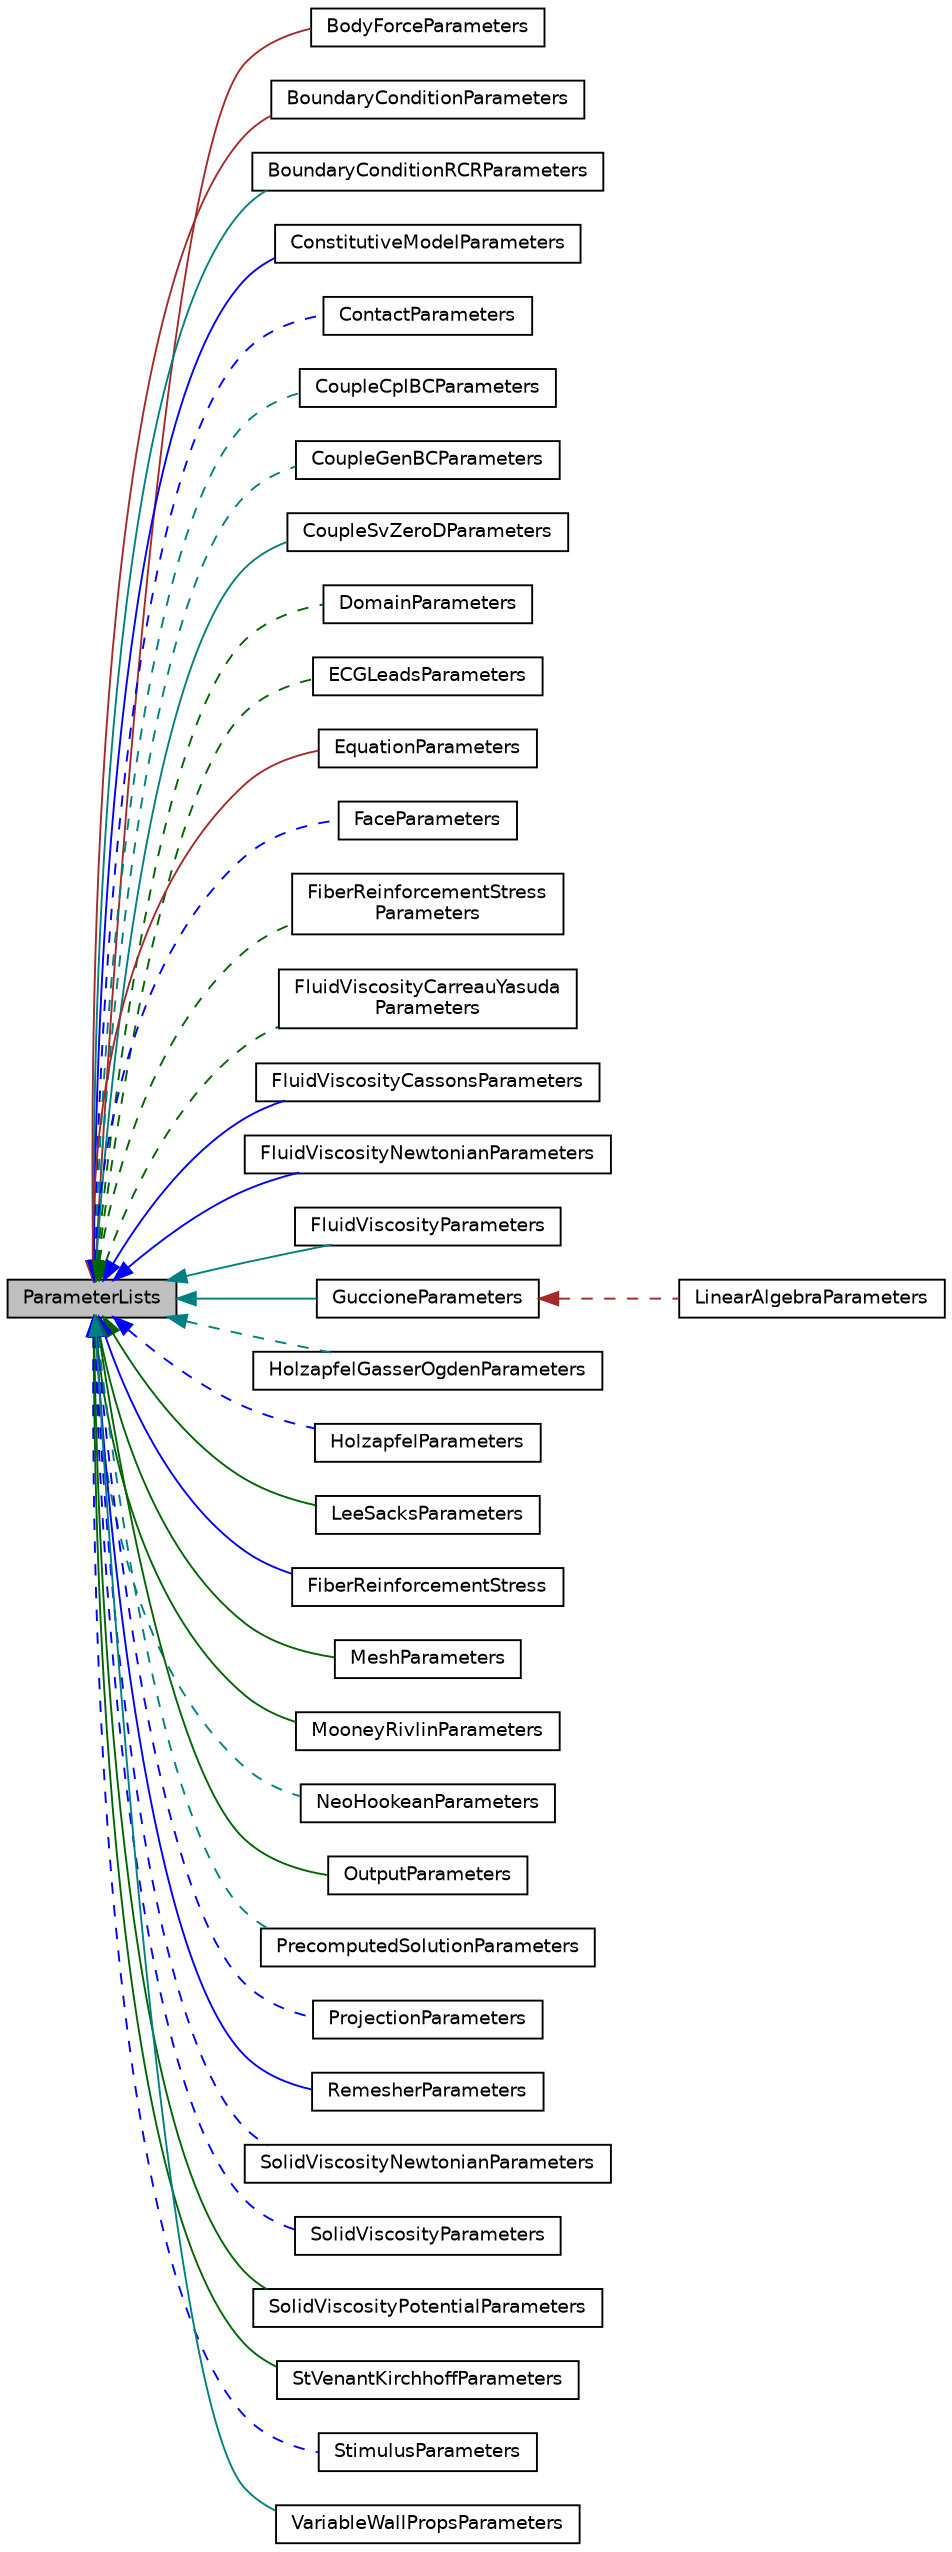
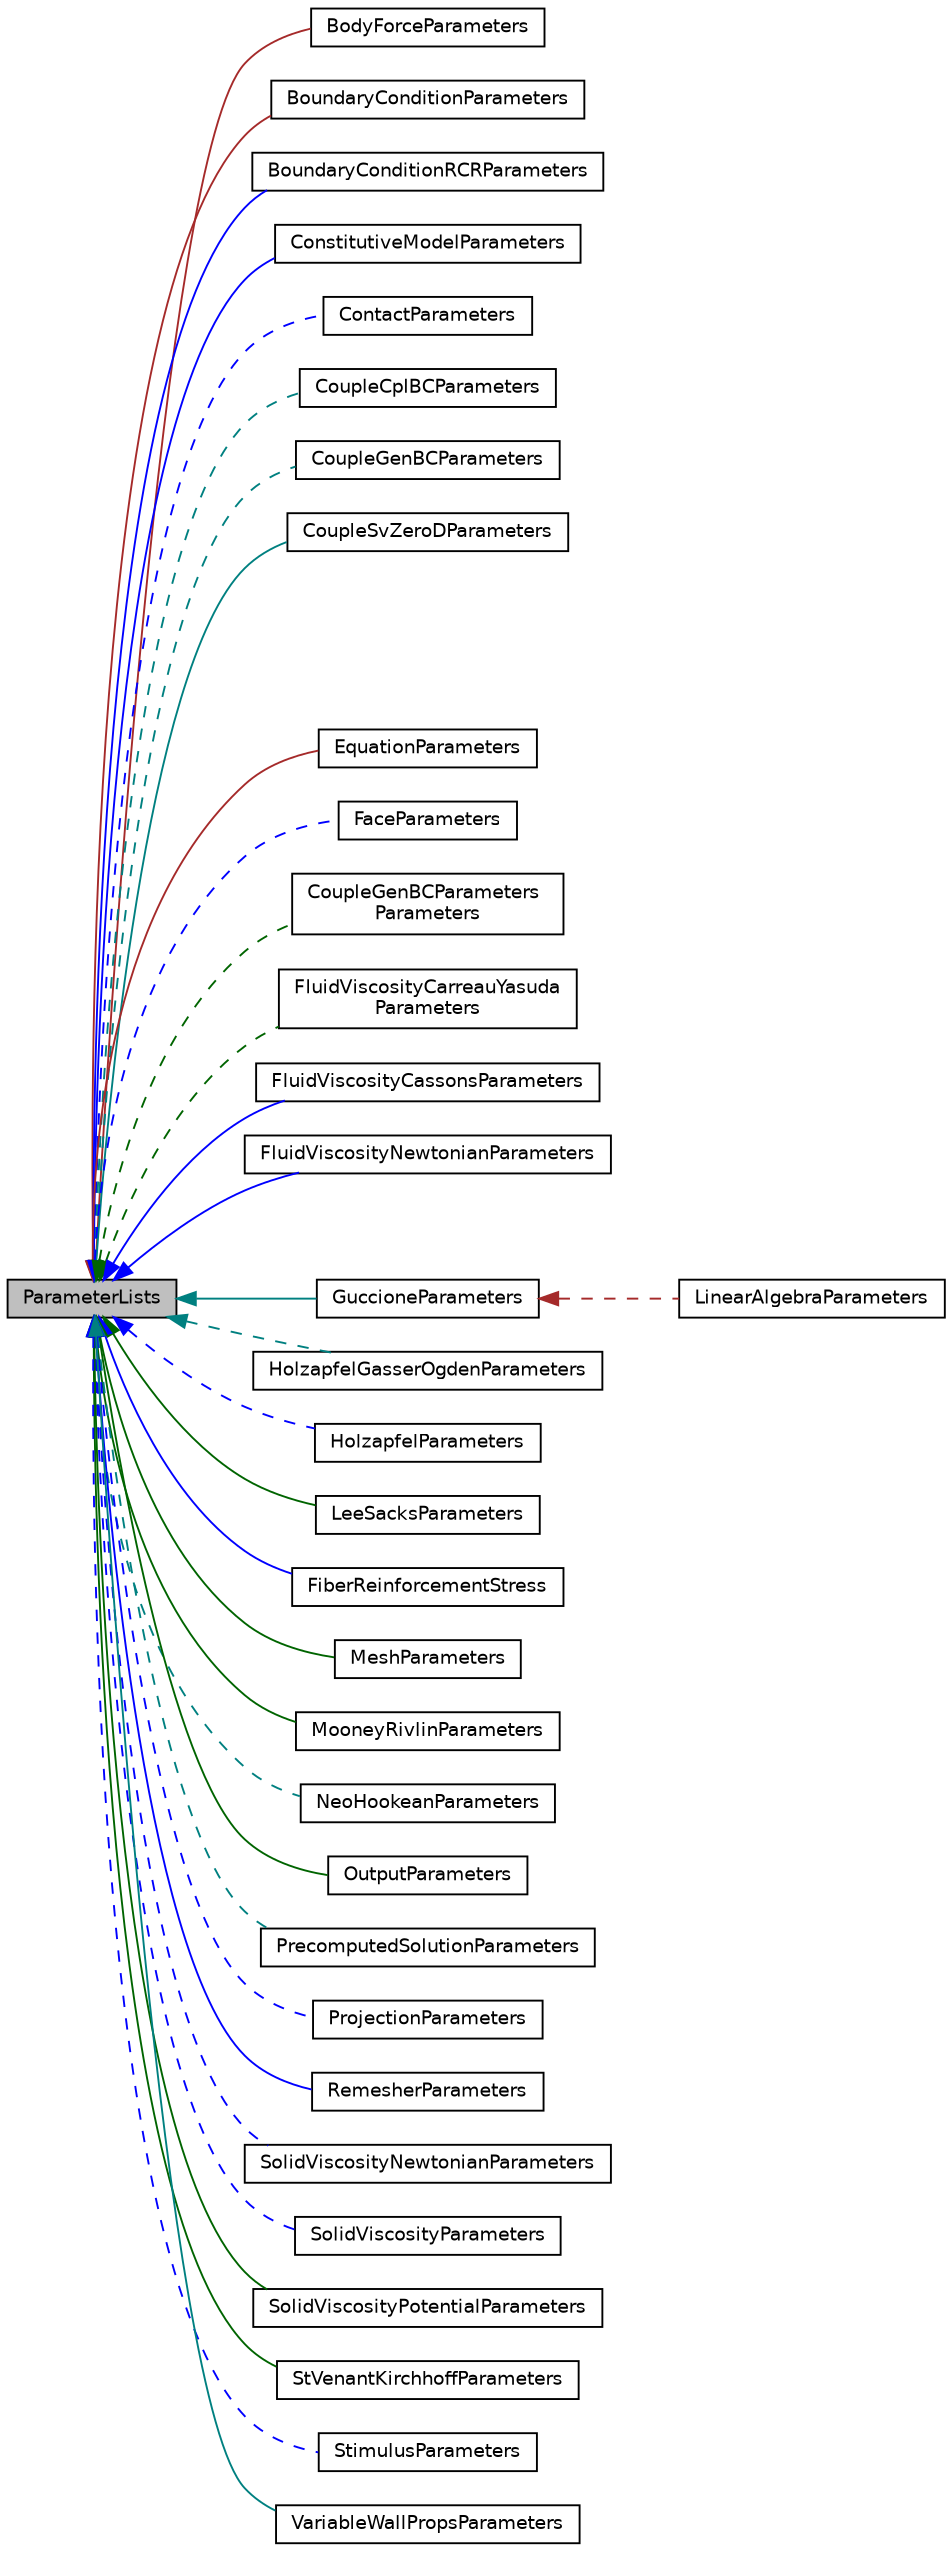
(140, 518) -> (140, 518)
(428, 604) -> none
(428, 676) -> none
(428, 904) -> (428, 904)
(428, 1227) -> none
